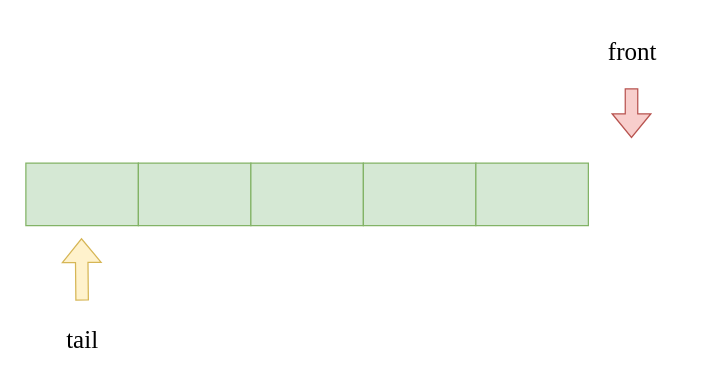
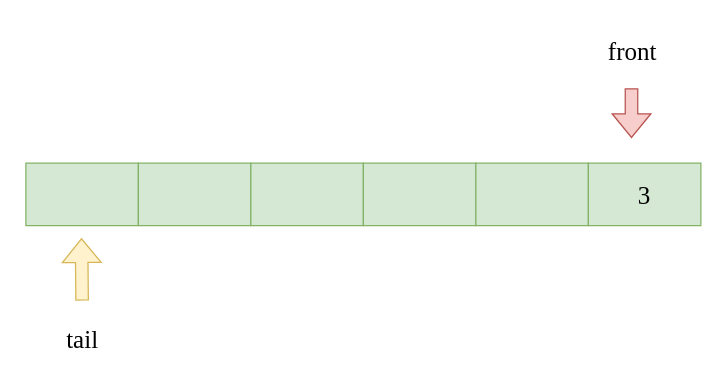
none -> (644, 194)
